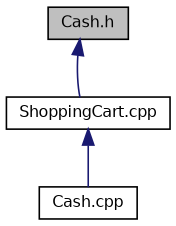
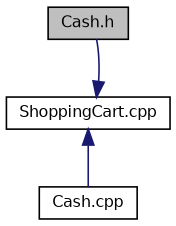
(78, 76) -> (99, 60)
